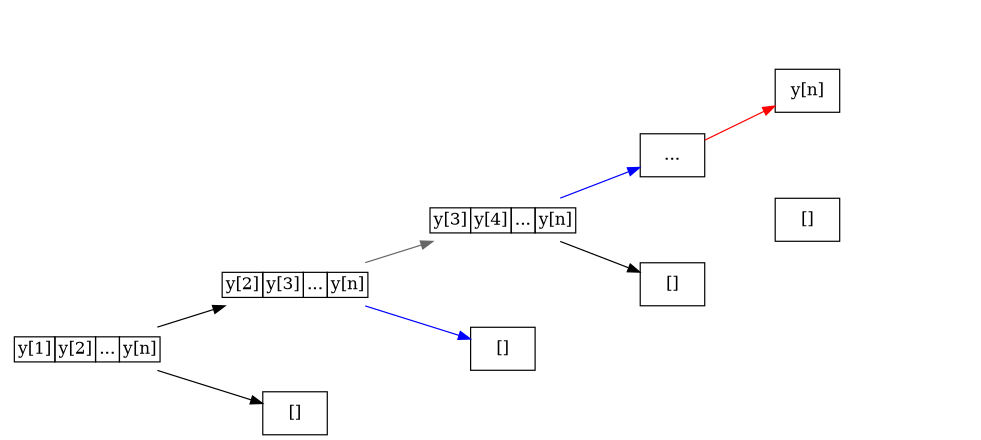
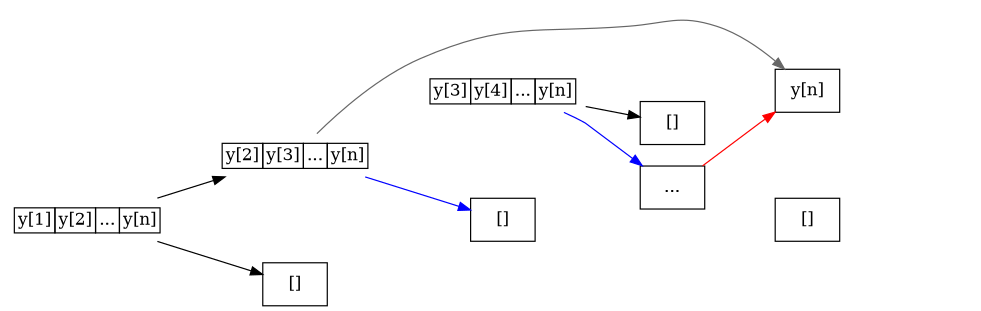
(393, 254) -> (537, 30)
